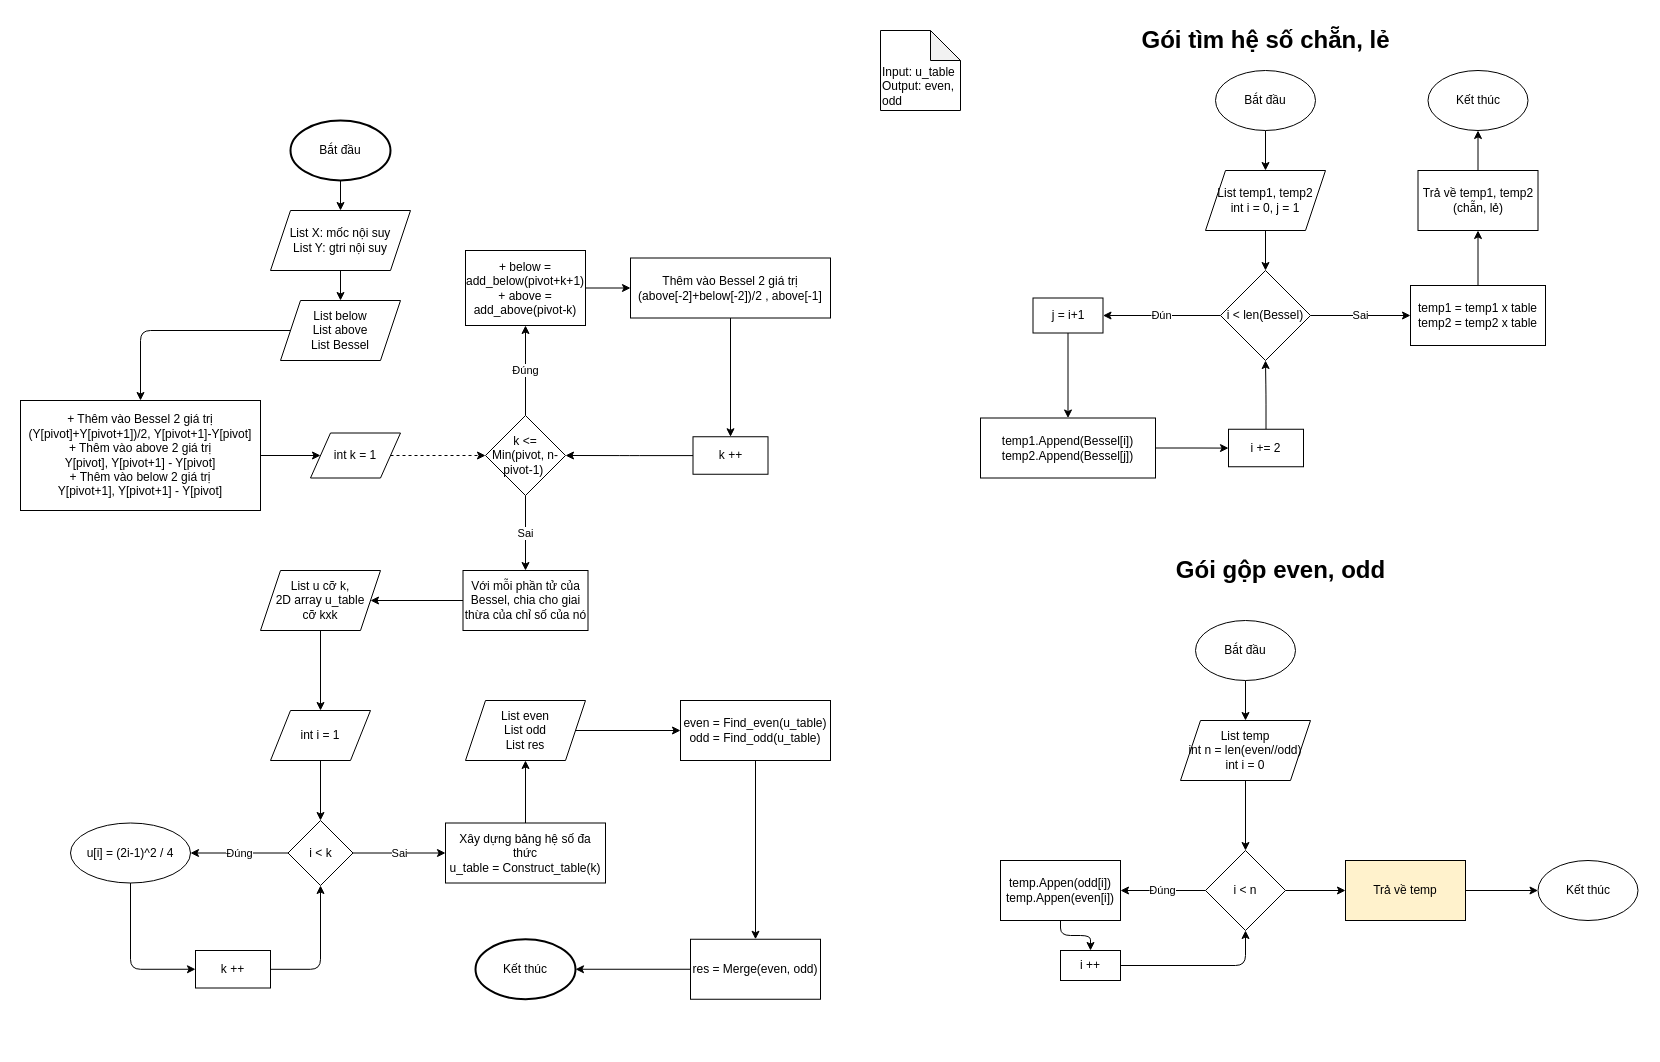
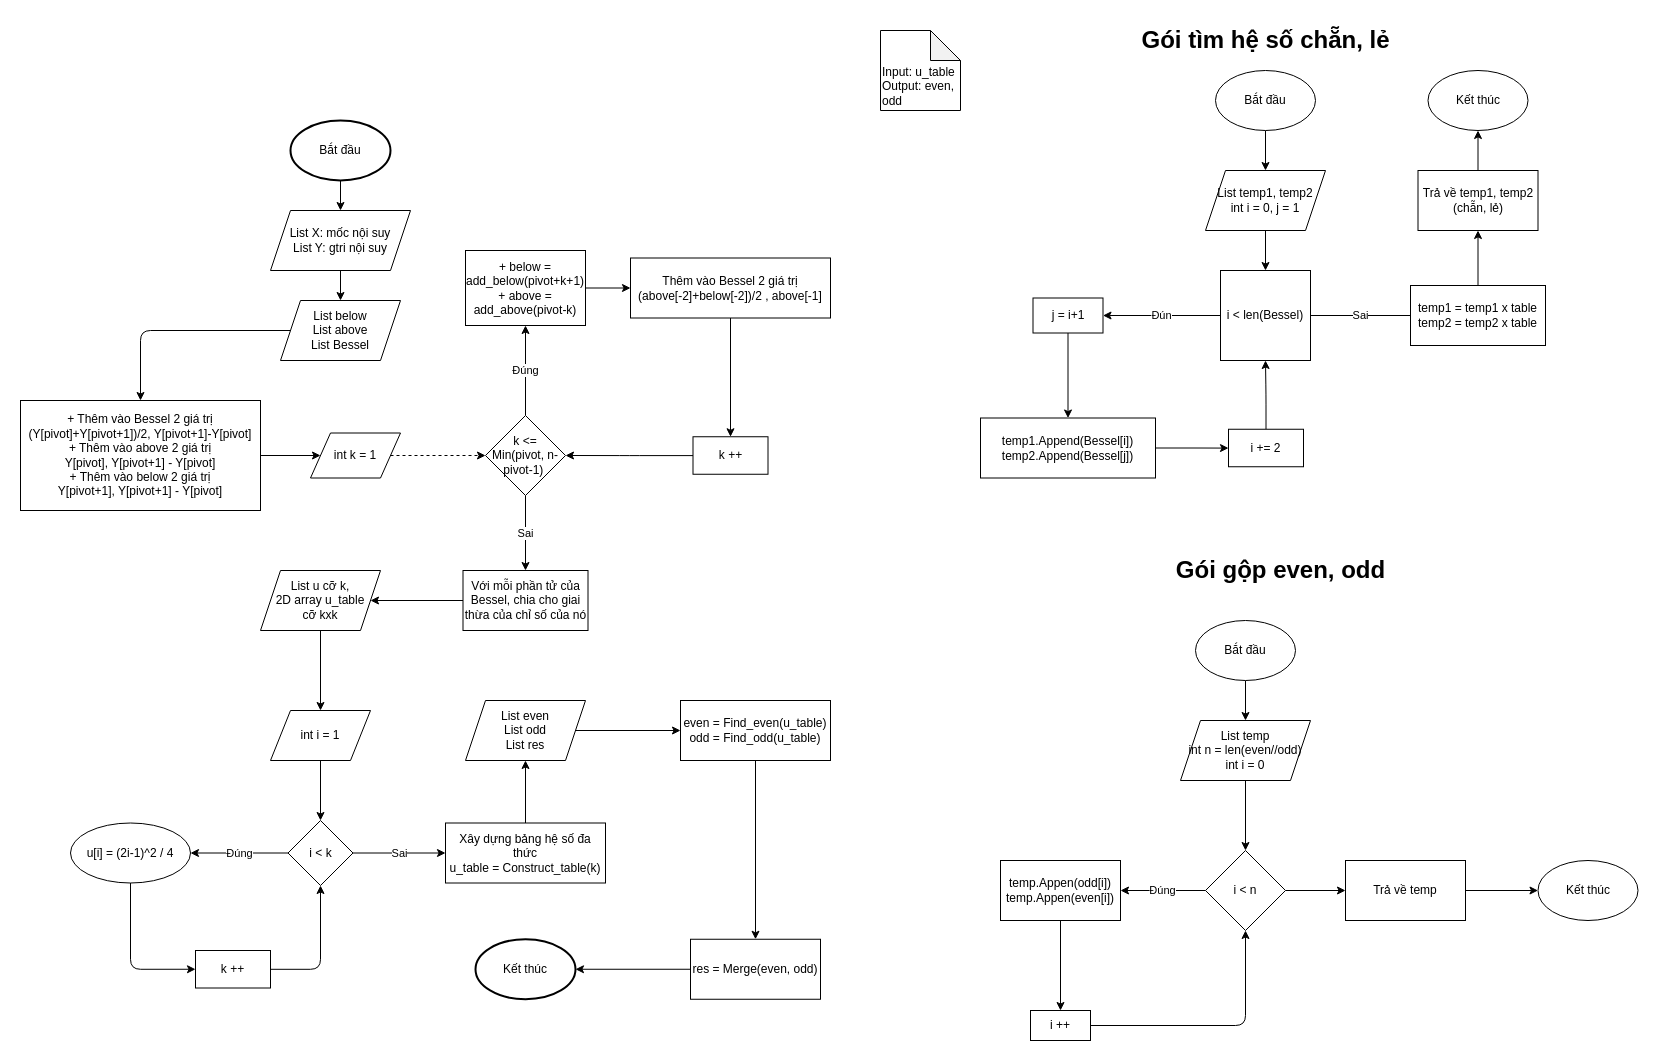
(1266, 316) -> (1266, 316)
(1402, 316) -> (1404, 316)
(1406, 891) -> (1406, 891)
(1091, 966) -> (1061, 1026)
